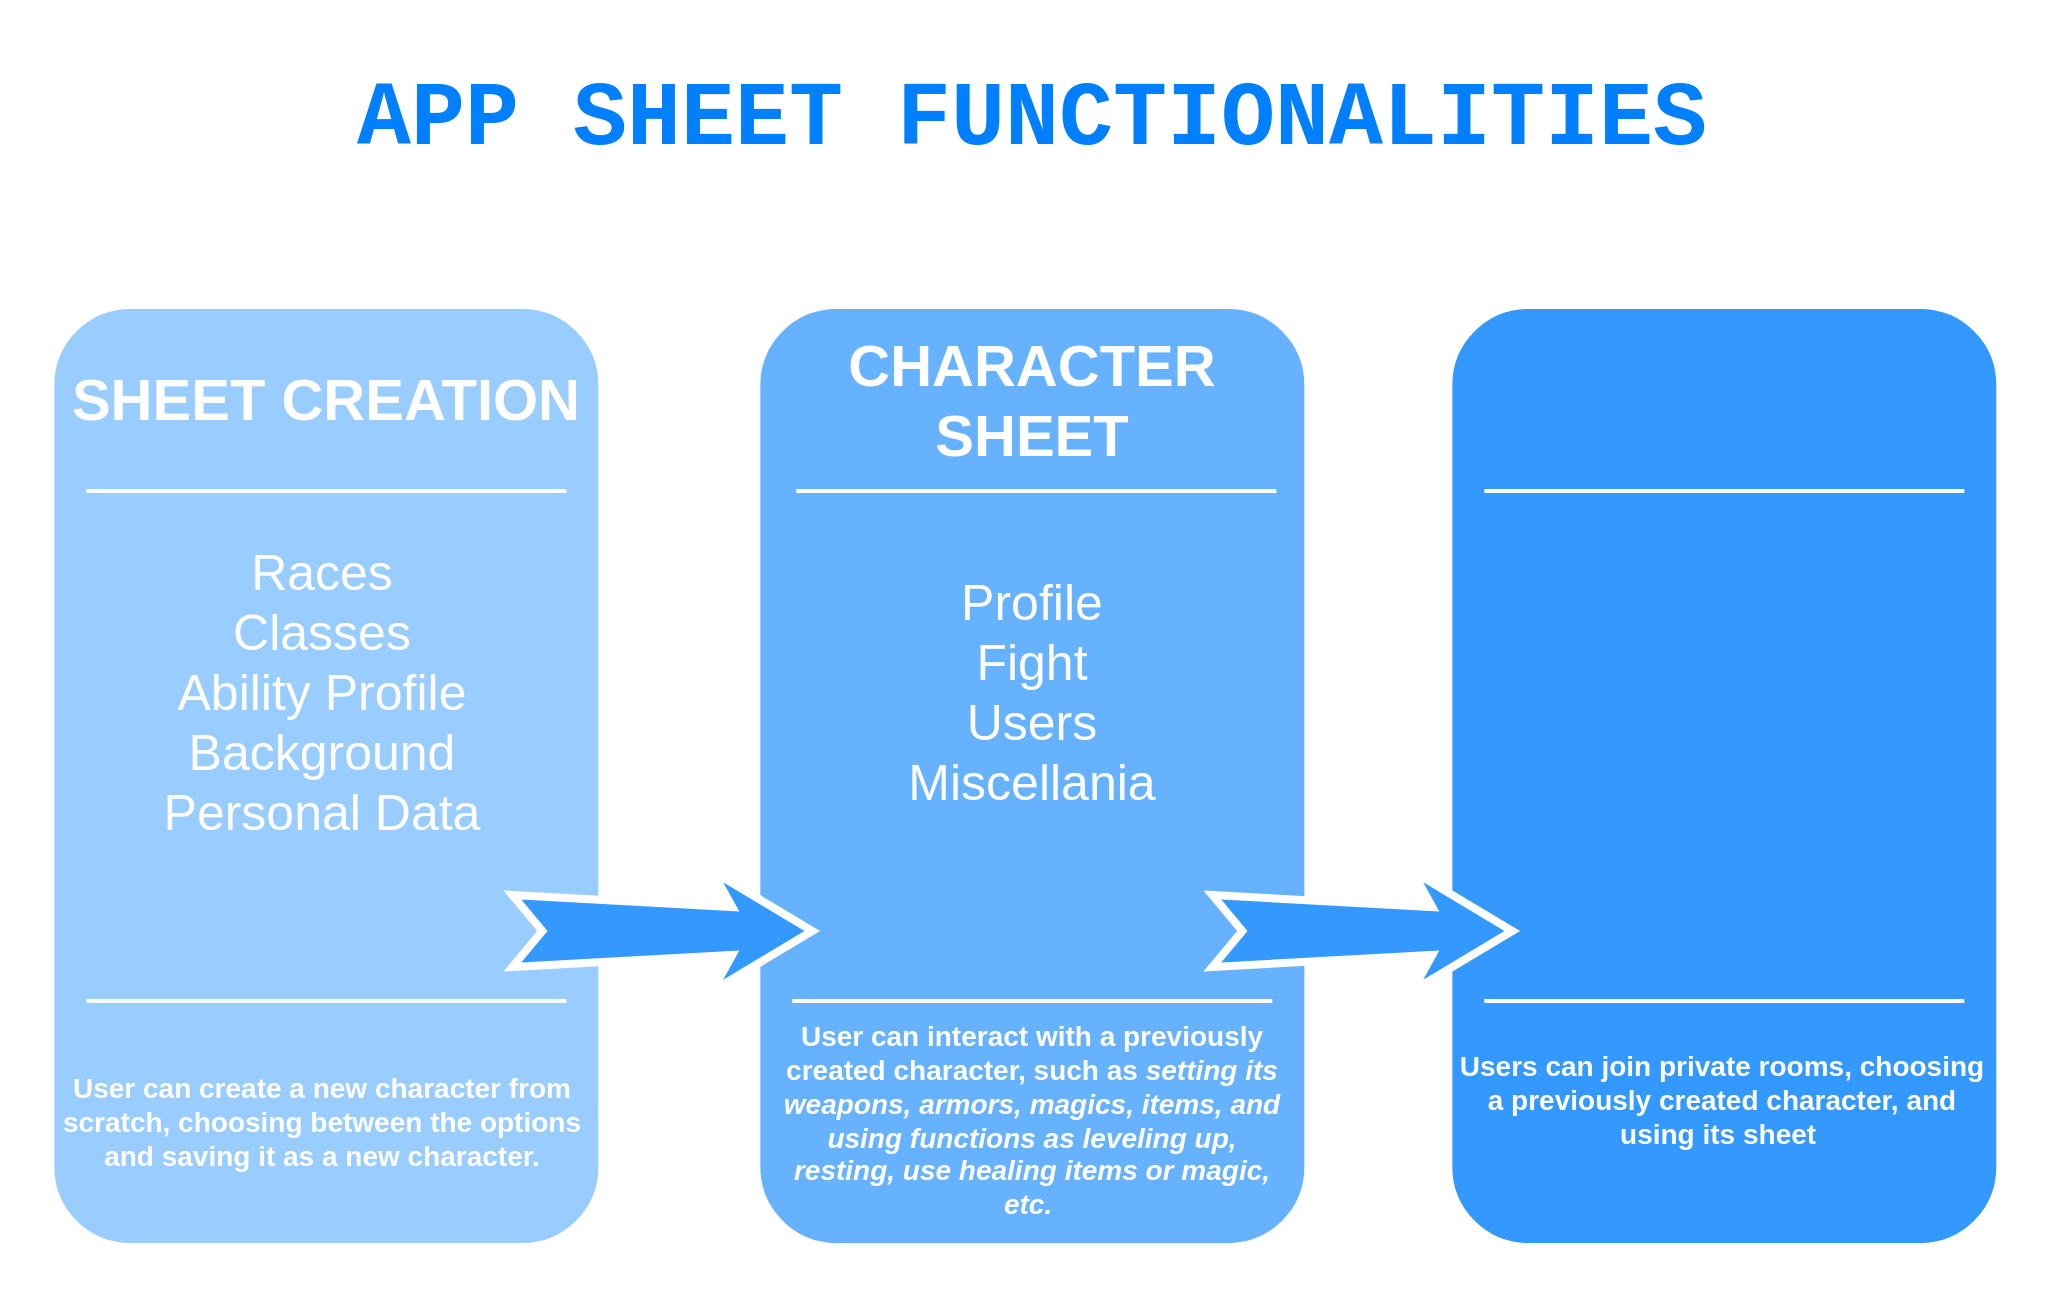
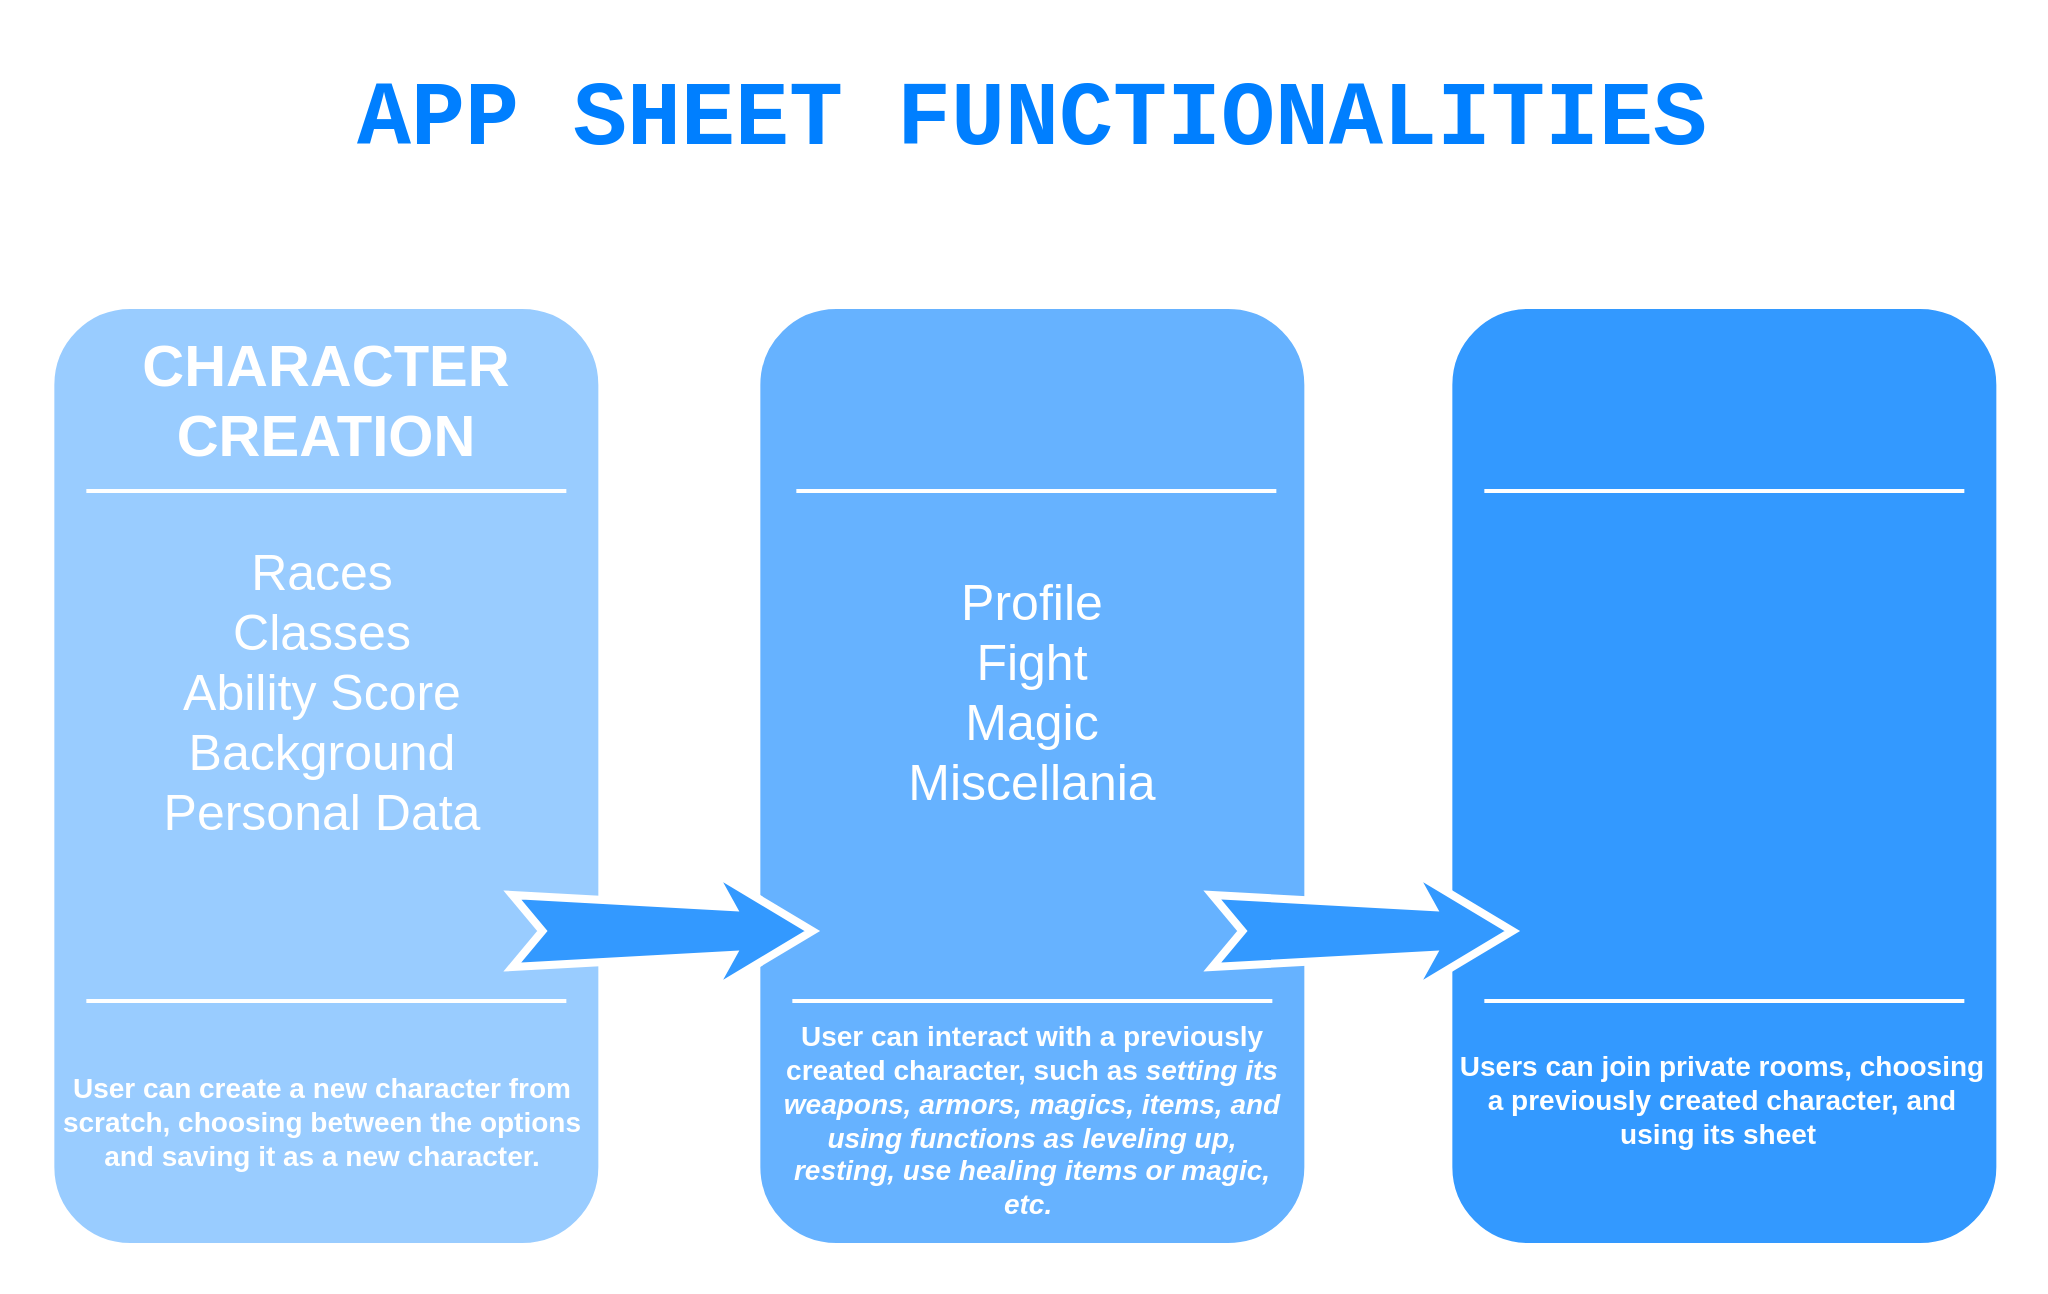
(327, 401) -> (327, 401)
(1032, 401) -> none
(323, 691) -> (323, 691)
(1033, 691) -> (1033, 691)
